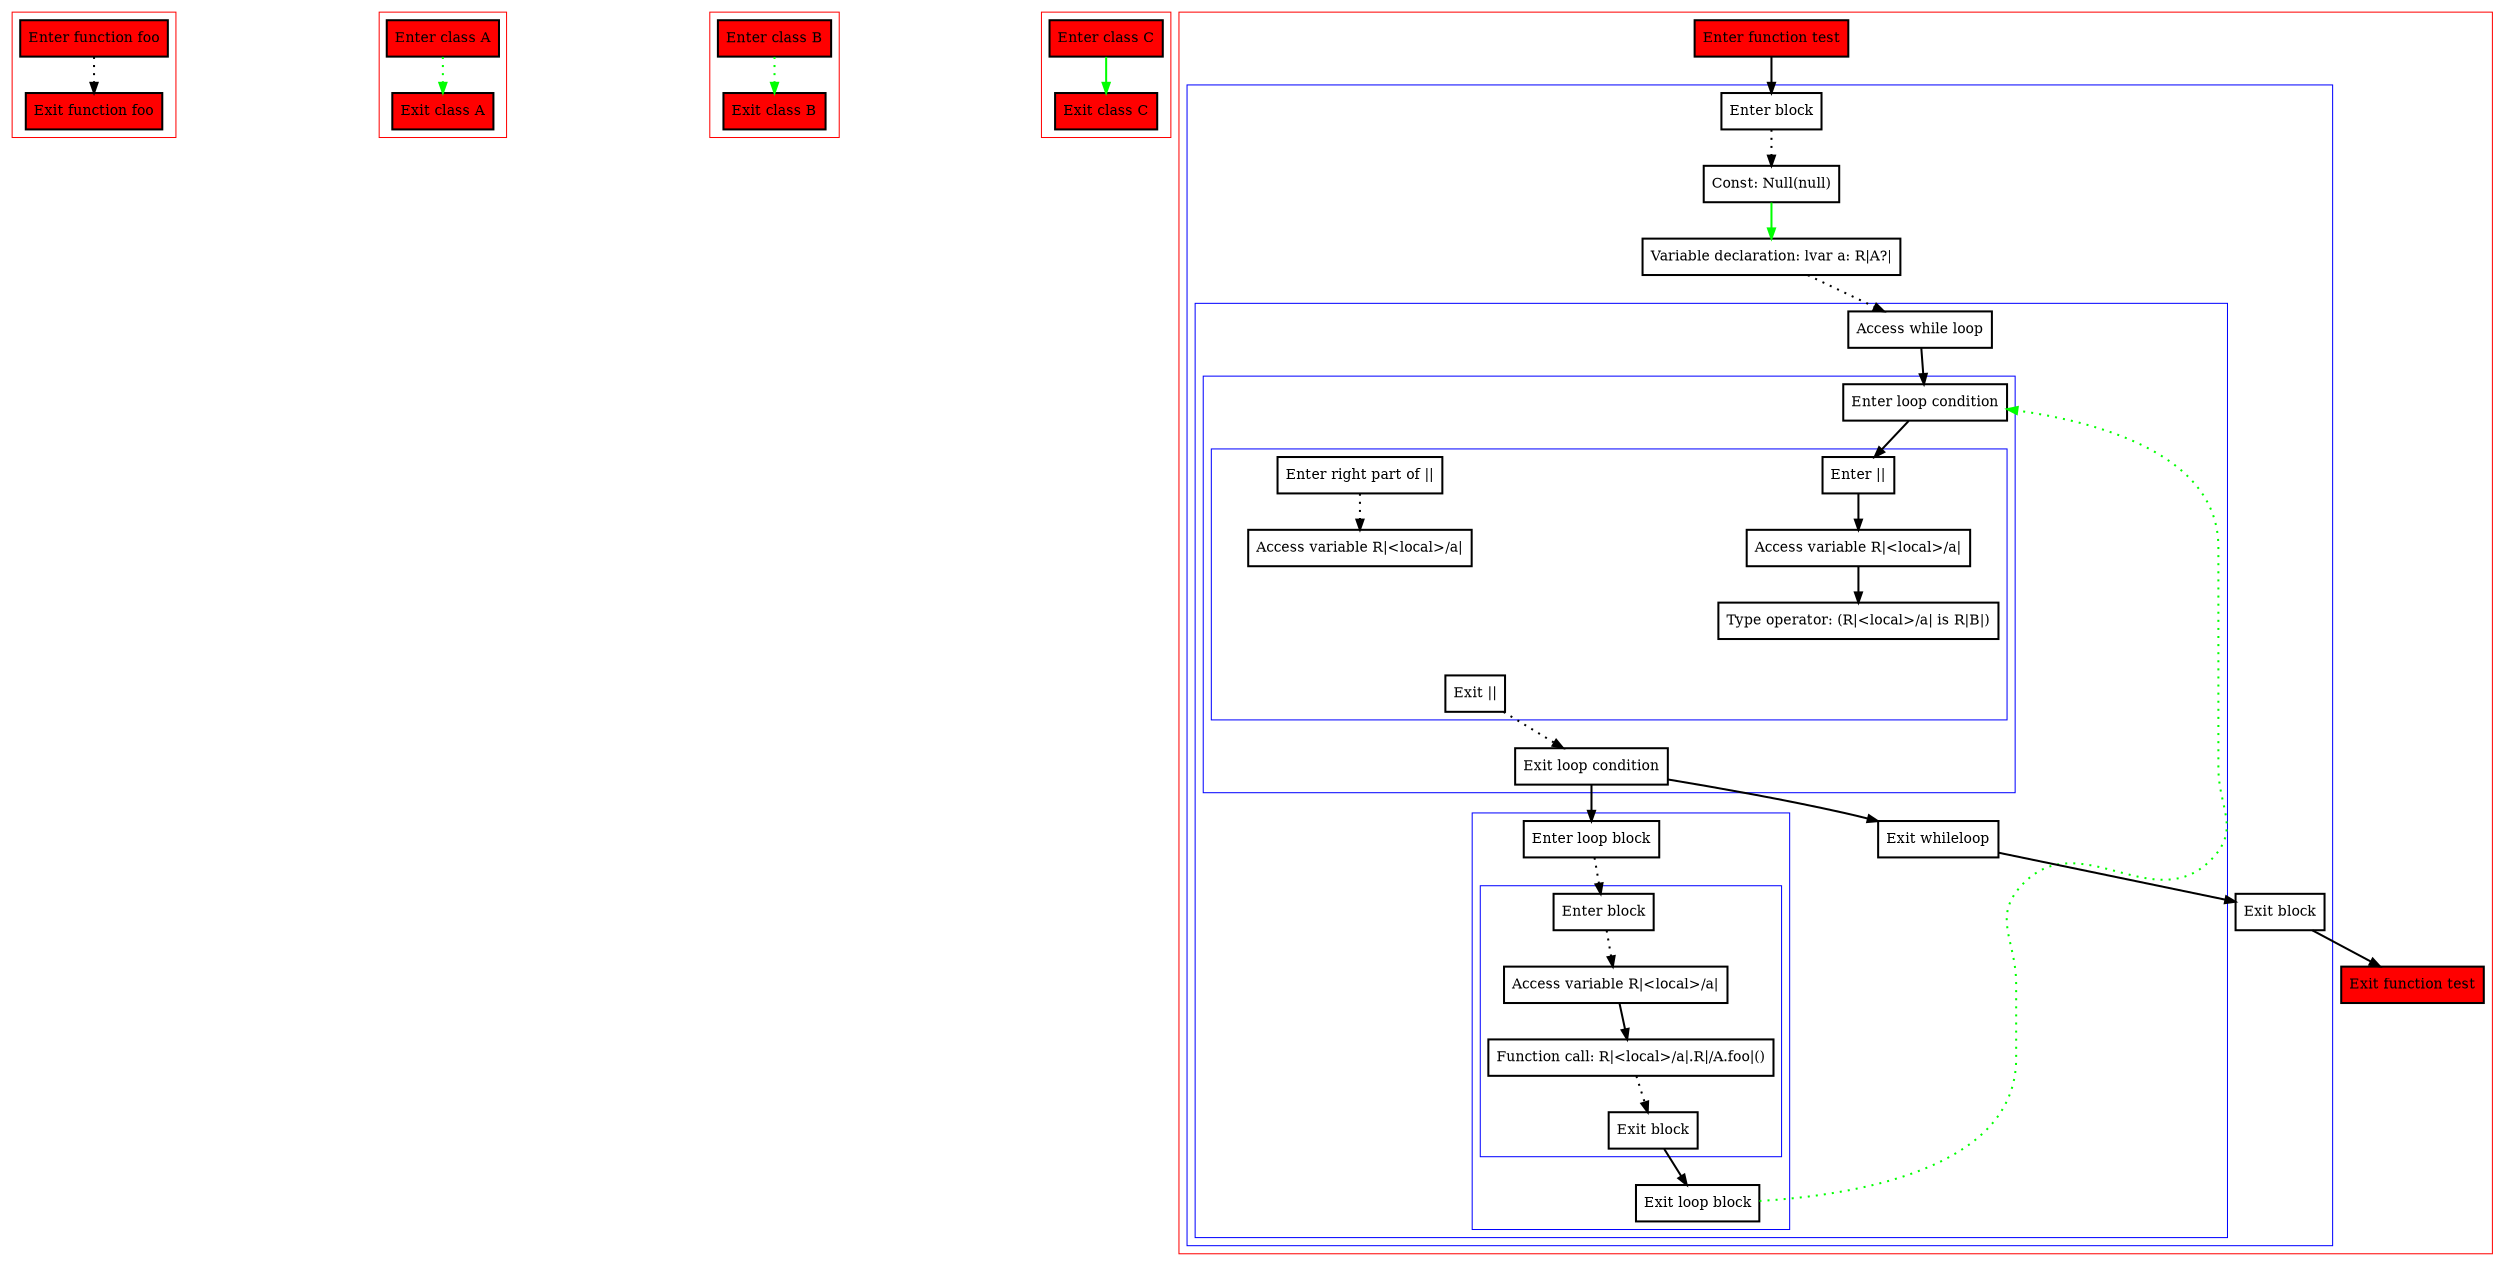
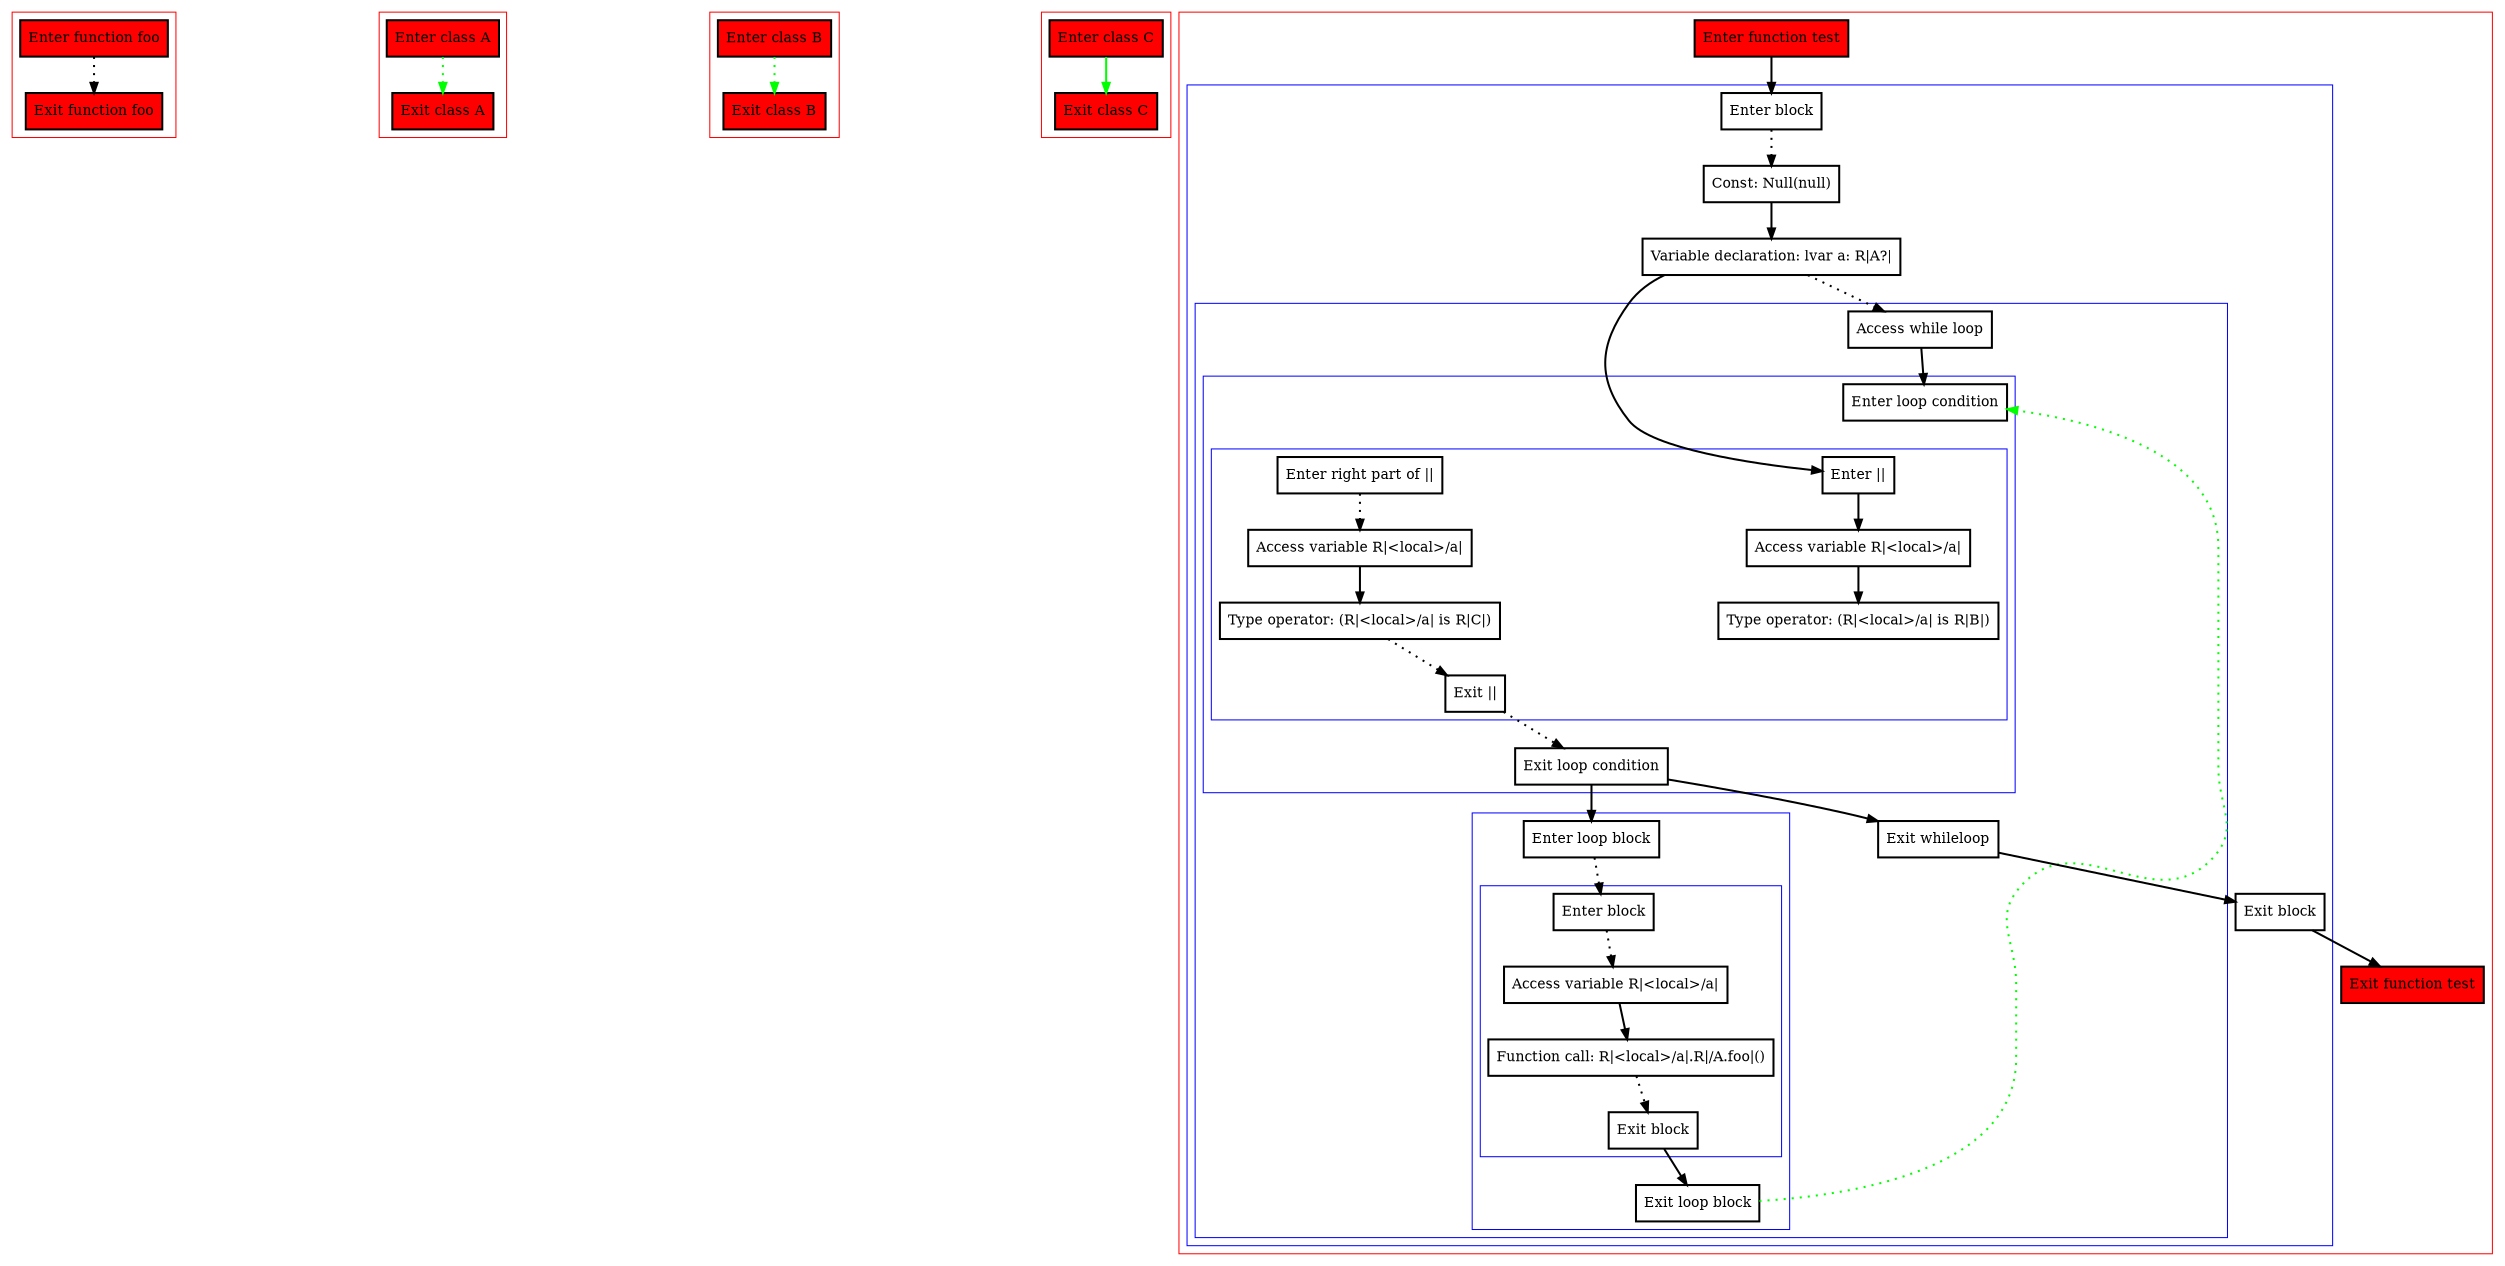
(1771, 215) -> (1771, 215)
(1895, 435) -> (1636, 426)
none -> (1360, 621)
